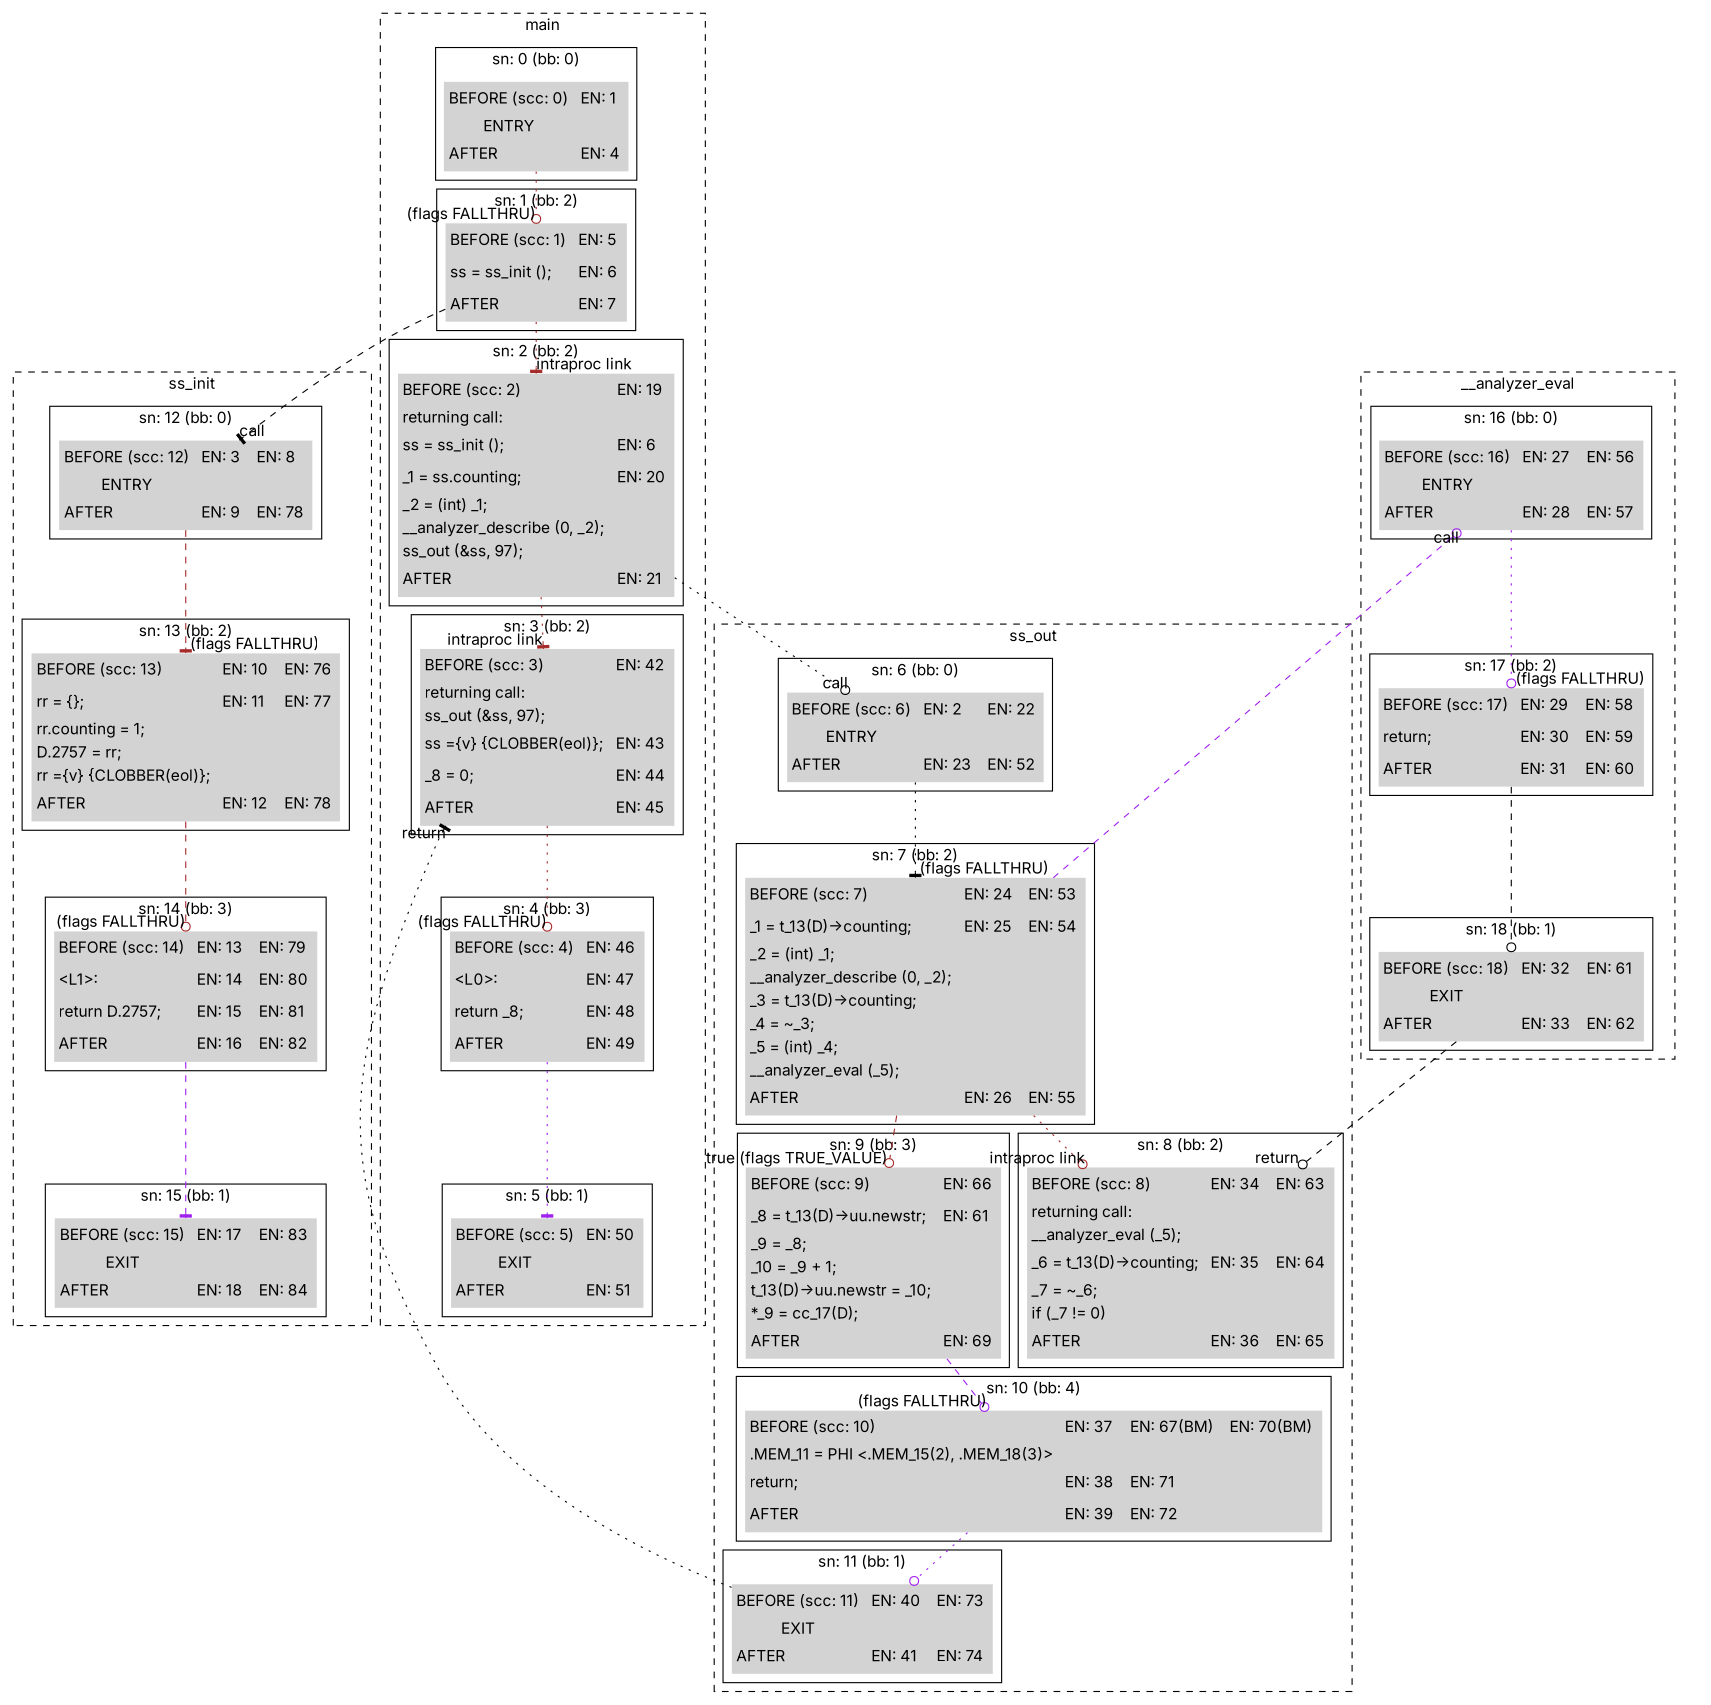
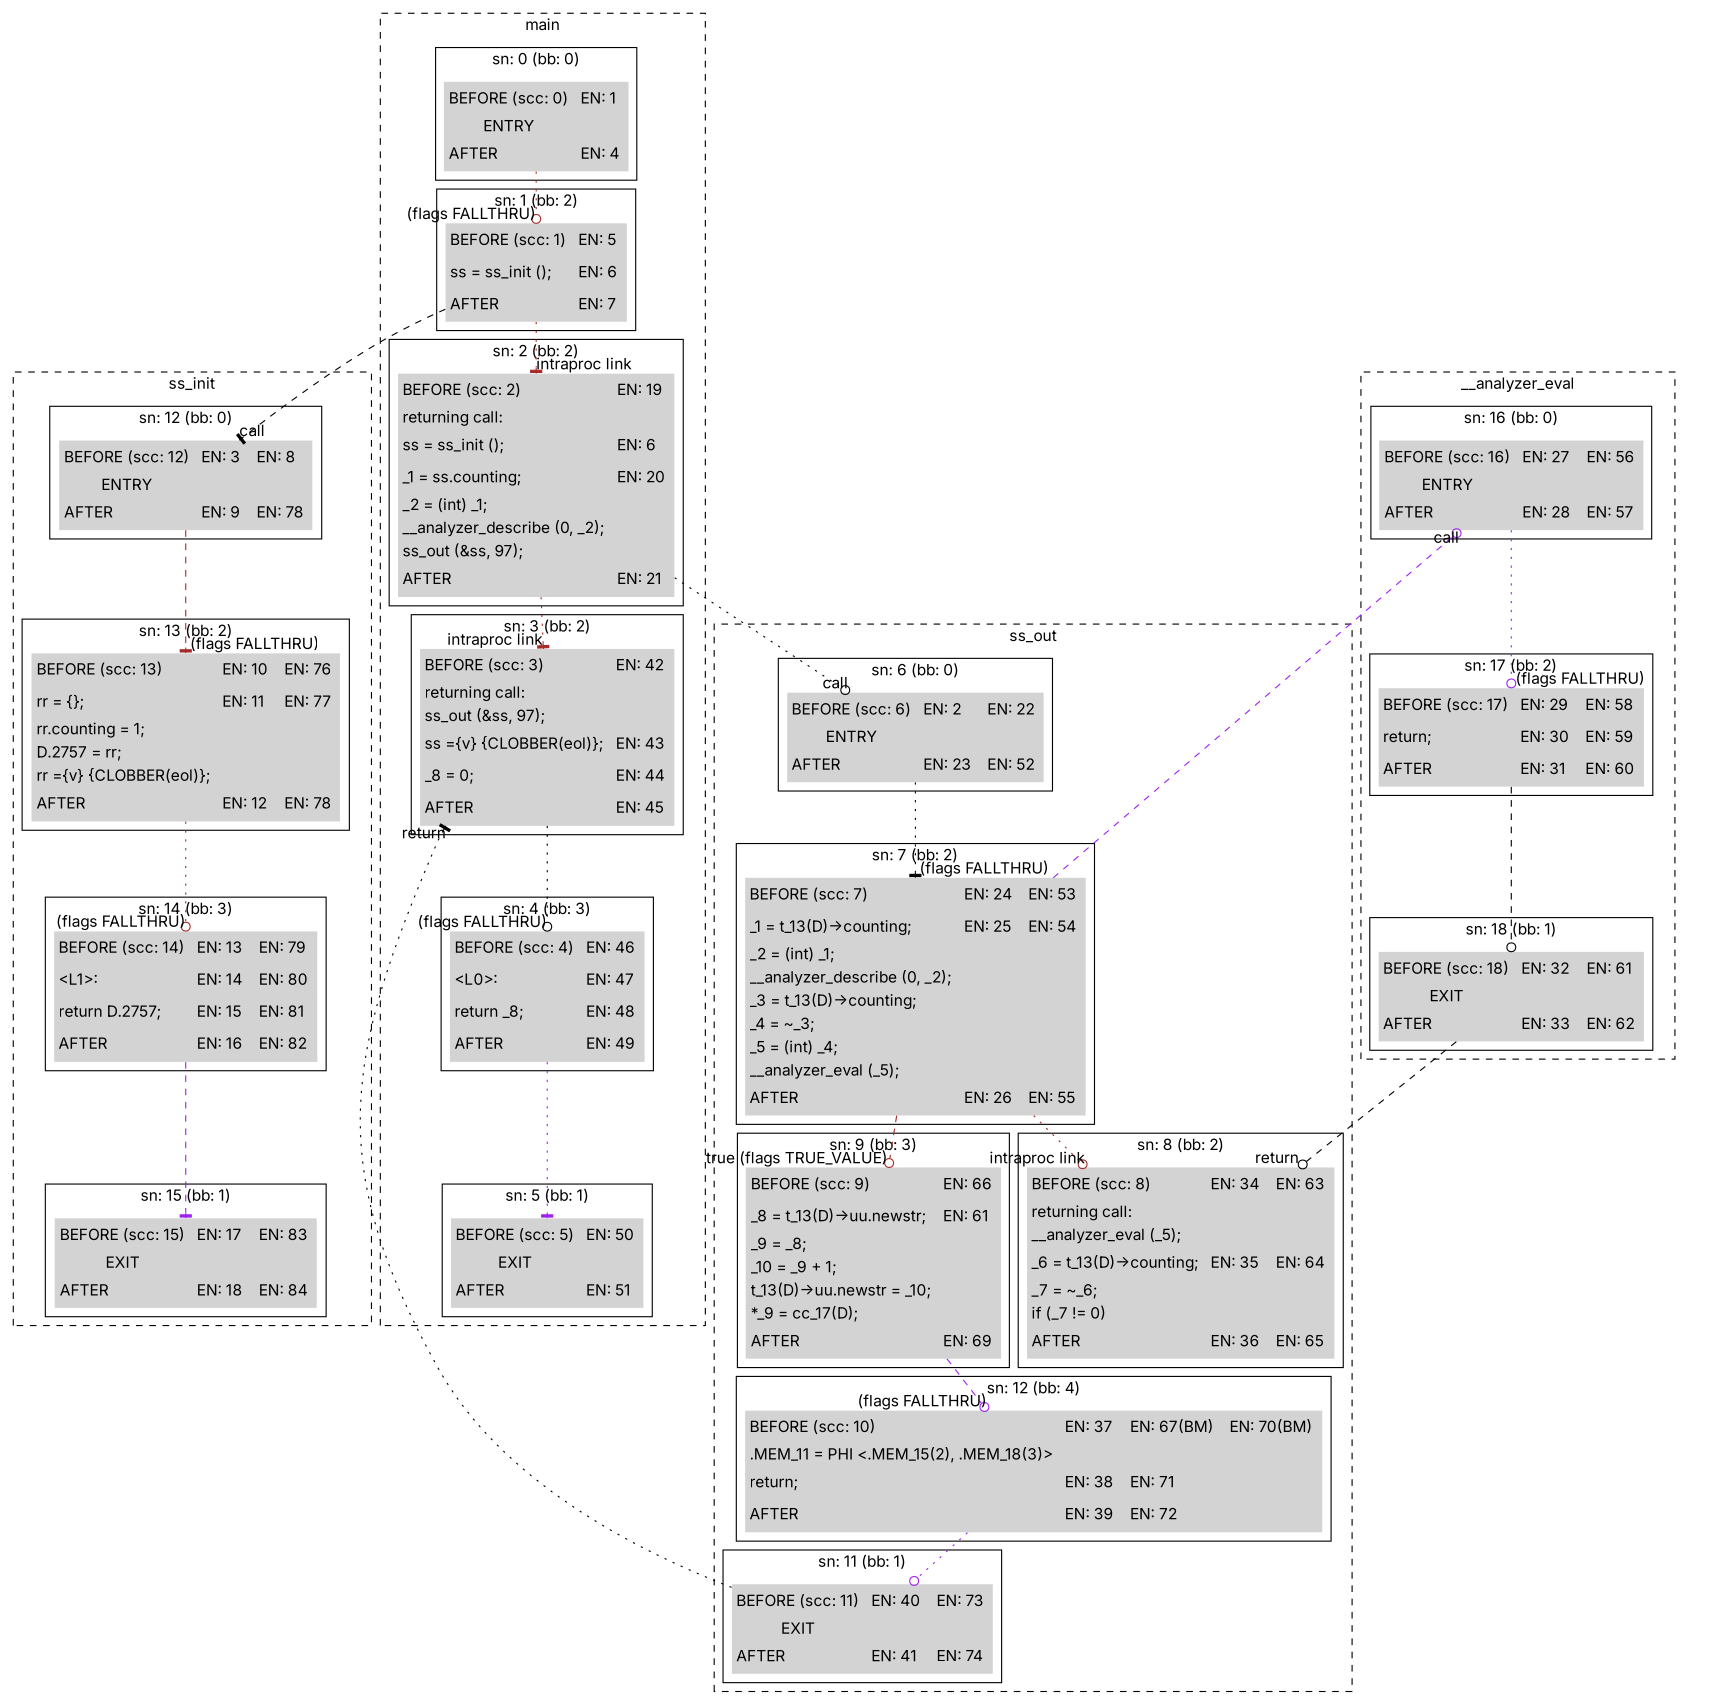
(186, 872) -> (186, 872)
(547, 874) -> (547, 874)
(1034, 1389) -> (1034, 1389)
